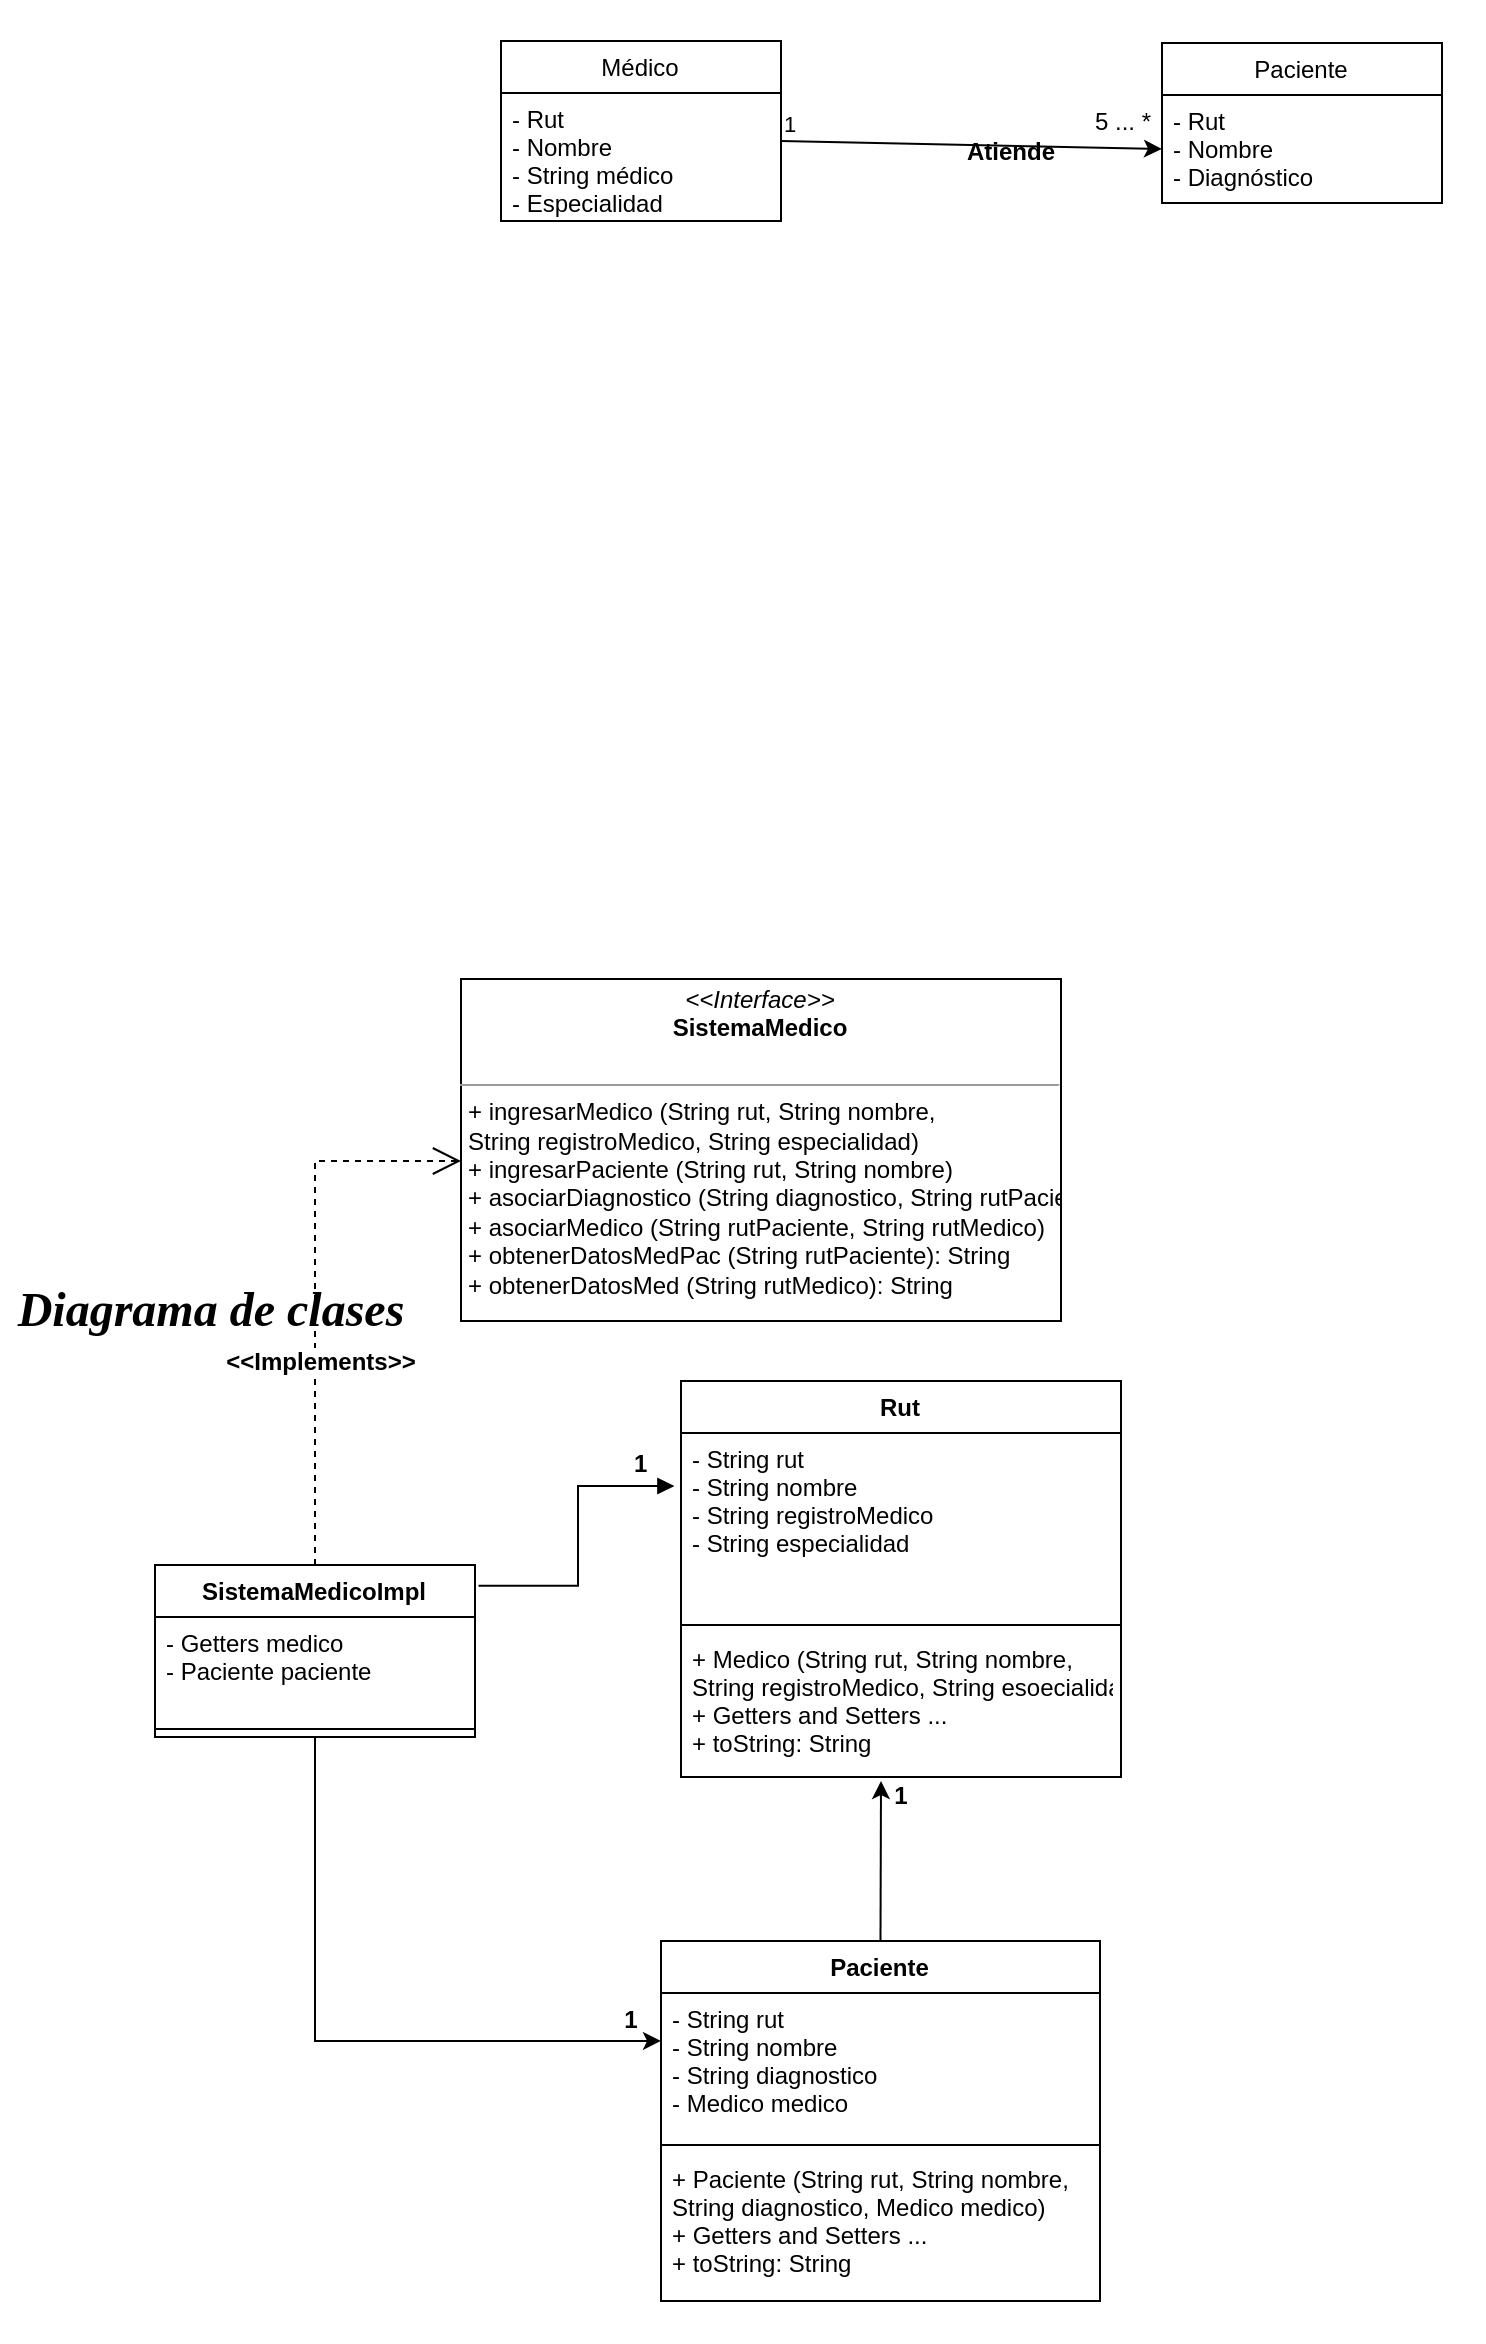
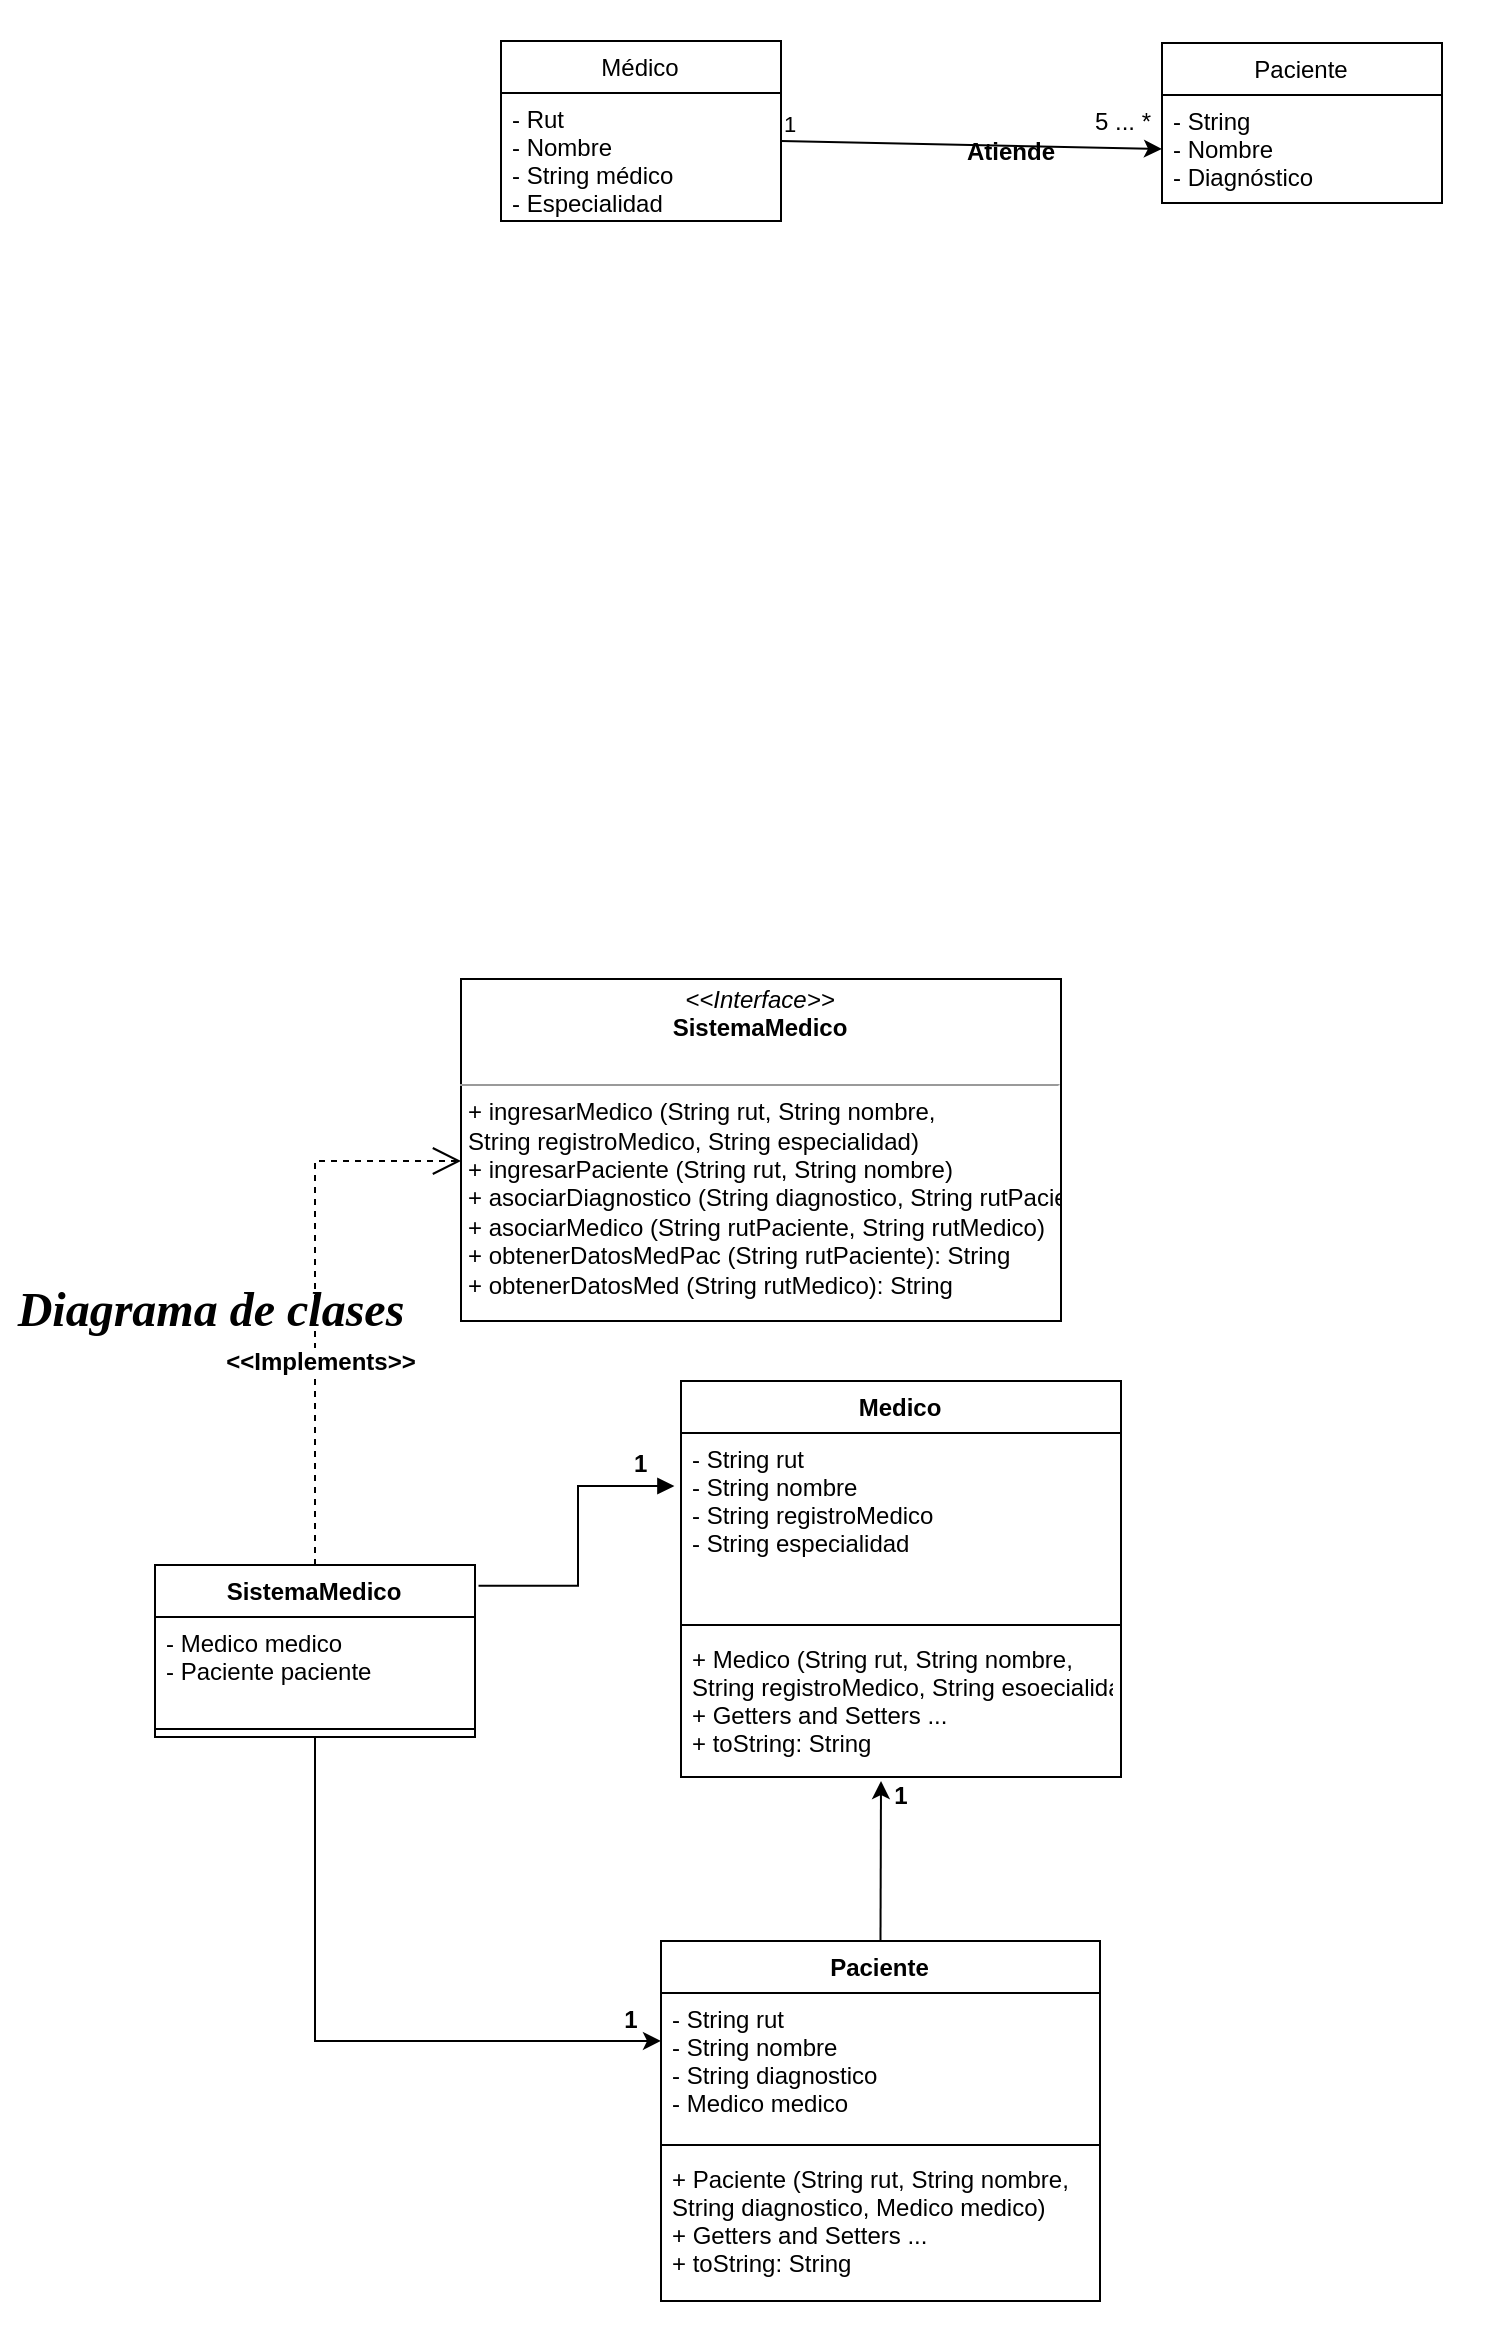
(1203, 122) -> (1221, 122)
(900, 1408) -> (900, 1408)
(314, 1592) -> (314, 1592)
(264, 1644) -> (254, 1644)
